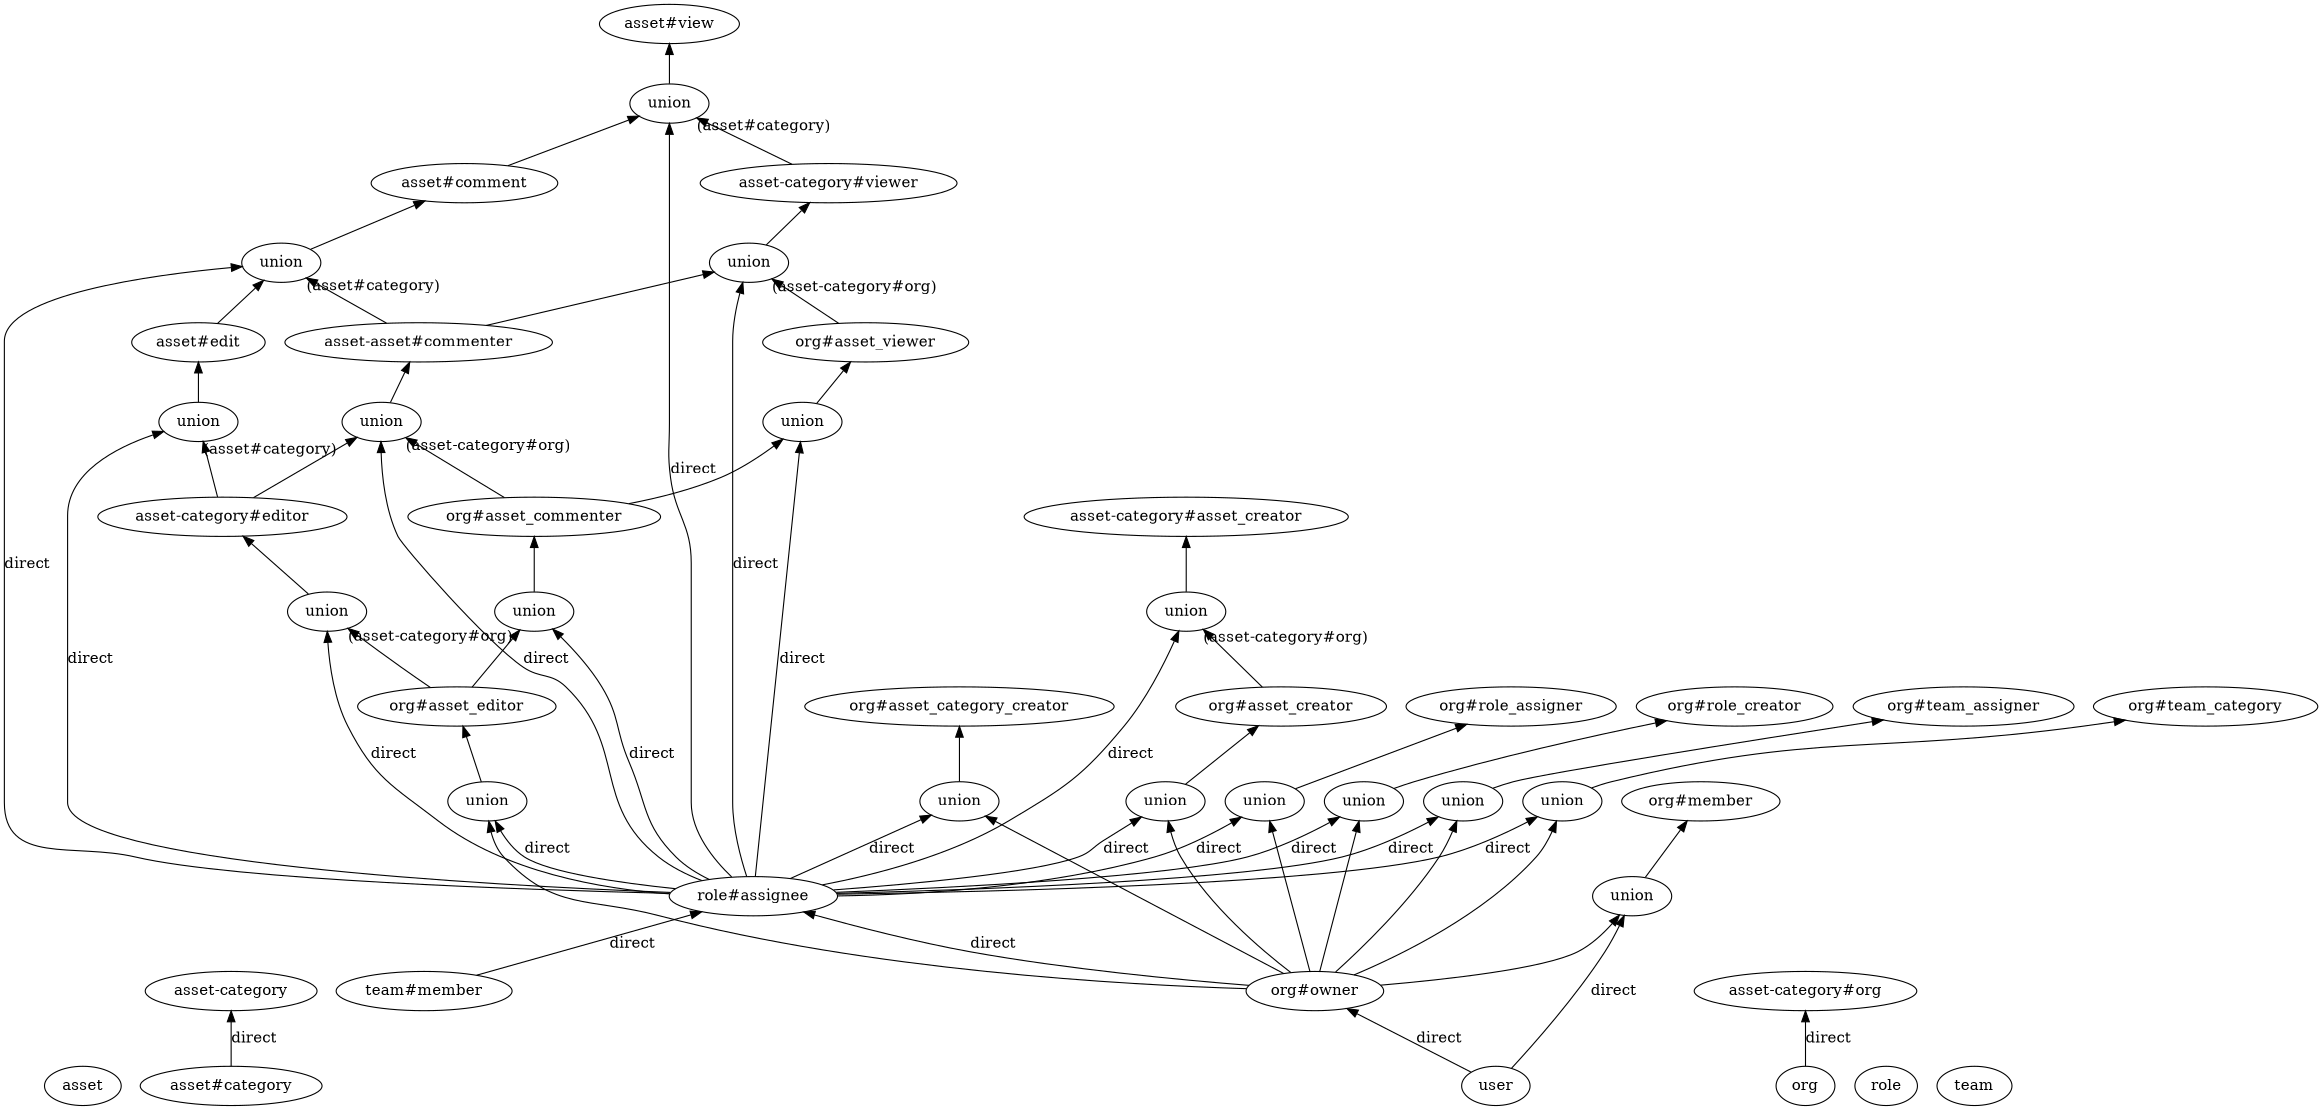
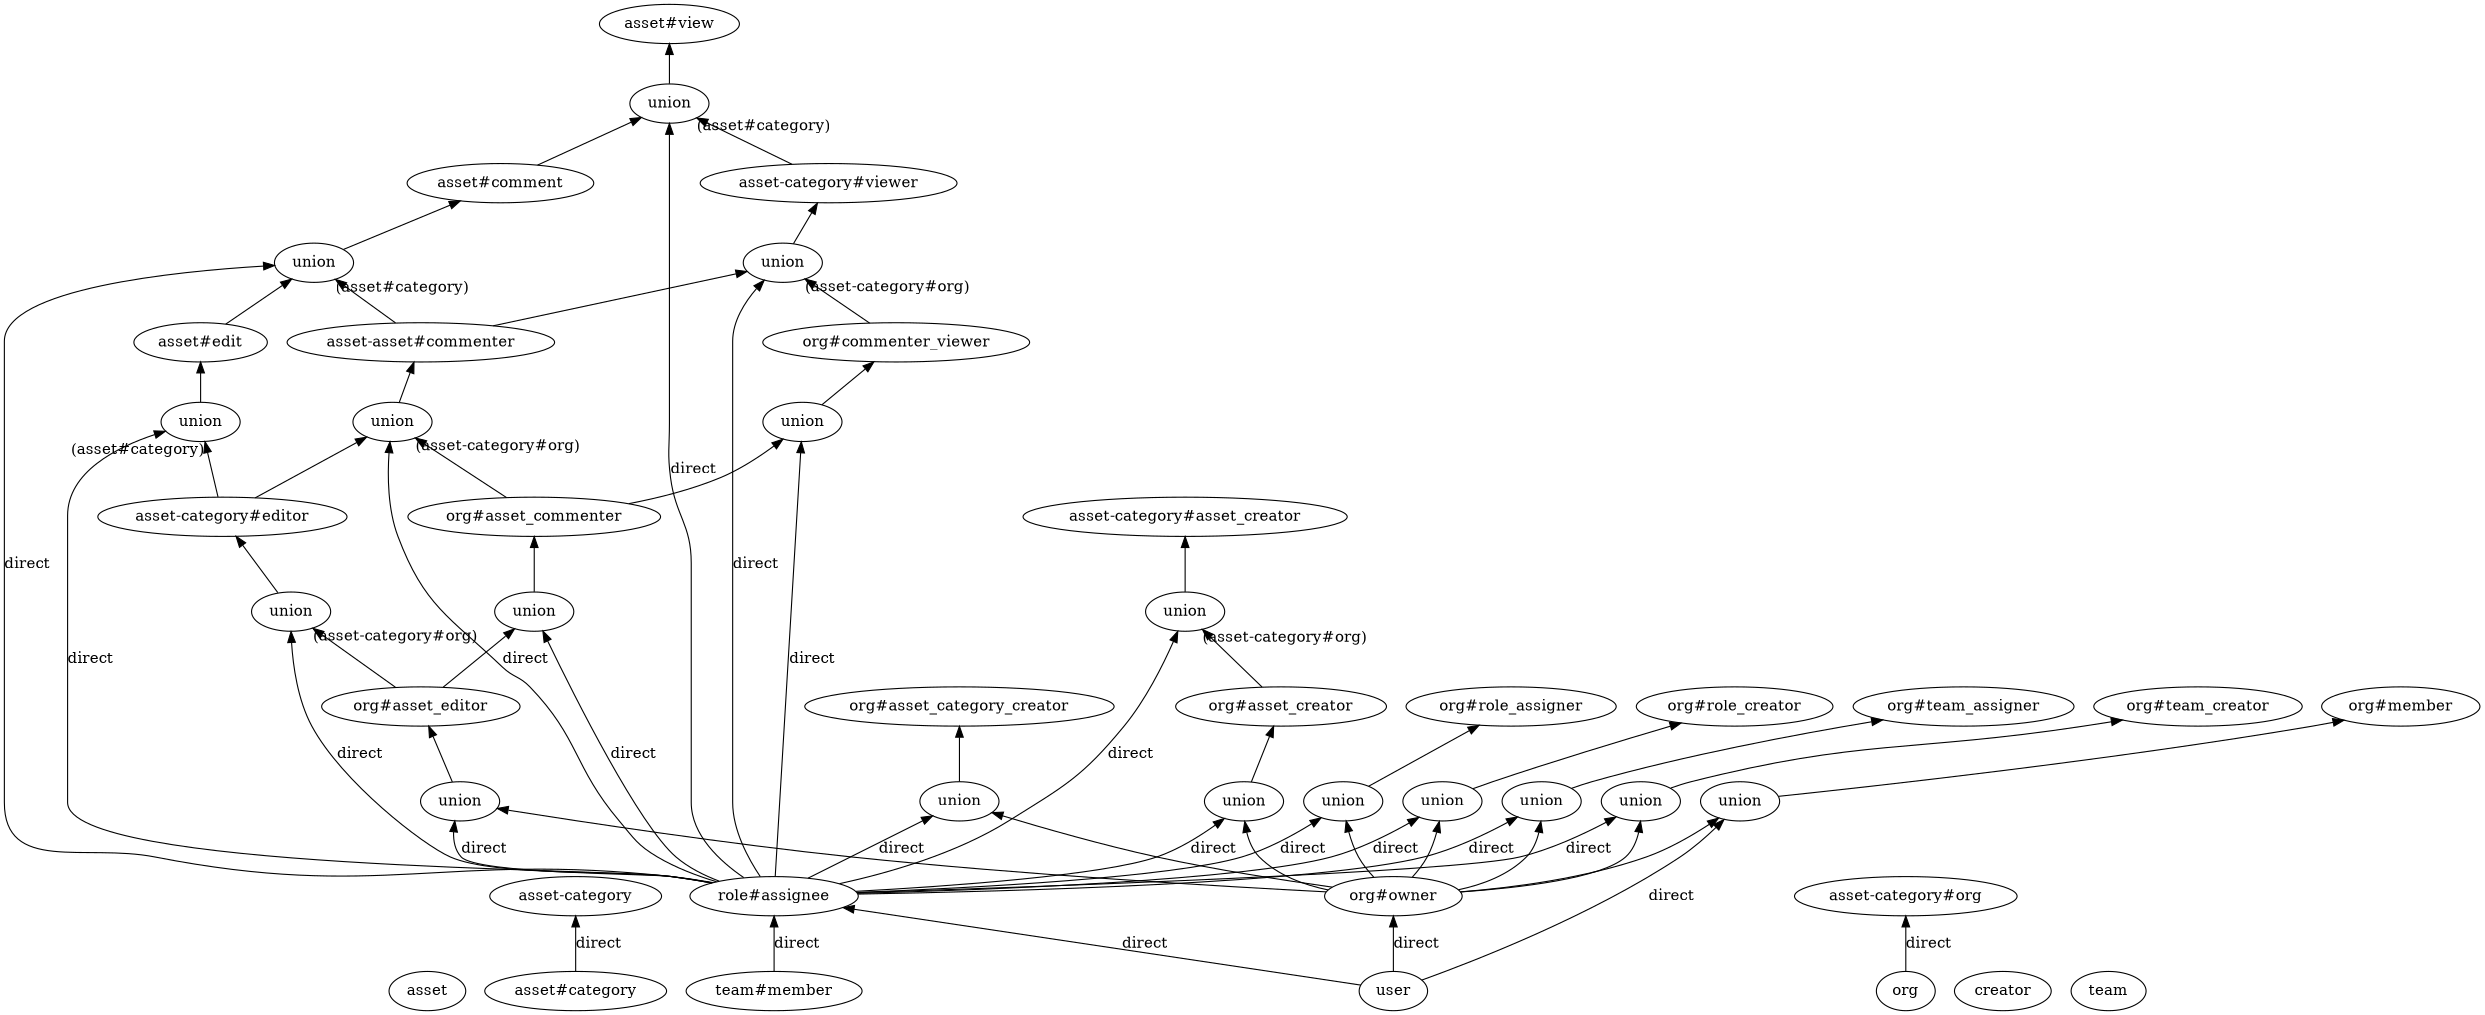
(866, 342) -> (896, 342)
(2206, 706) -> (2198, 706)
(1030, 961) -> (1108, 947)
(1886, 1086) -> (2003, 991)
